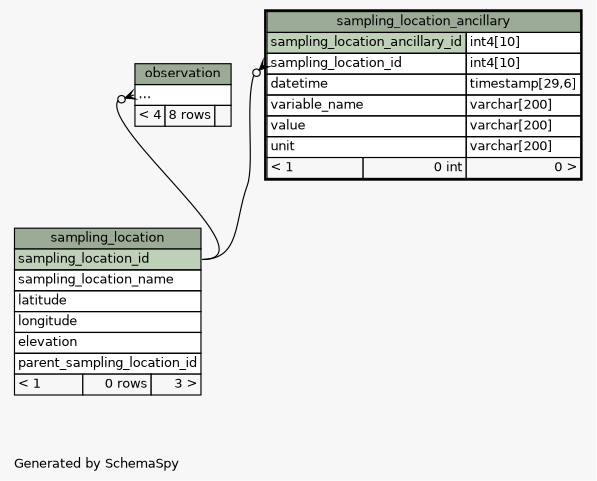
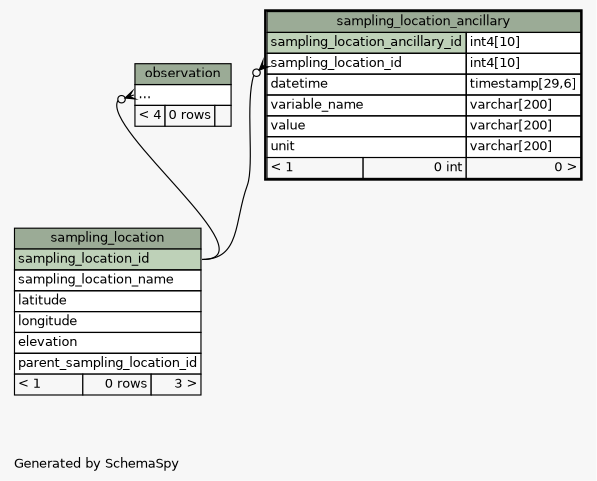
(190, 115) -> (190, 115)
